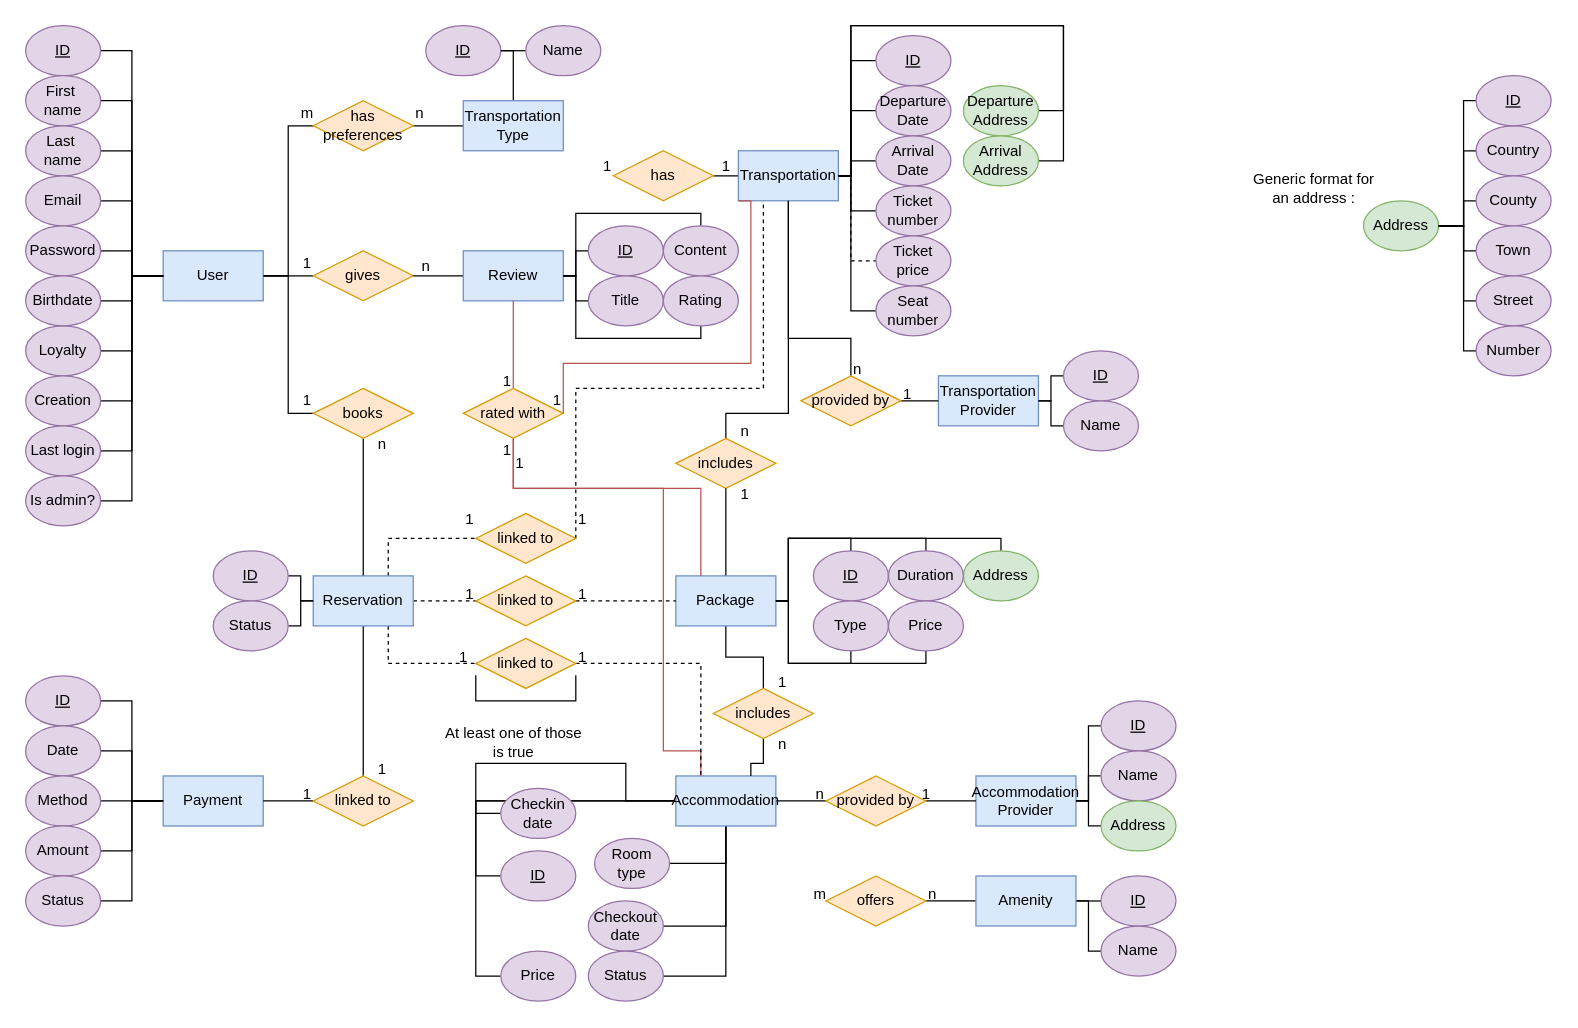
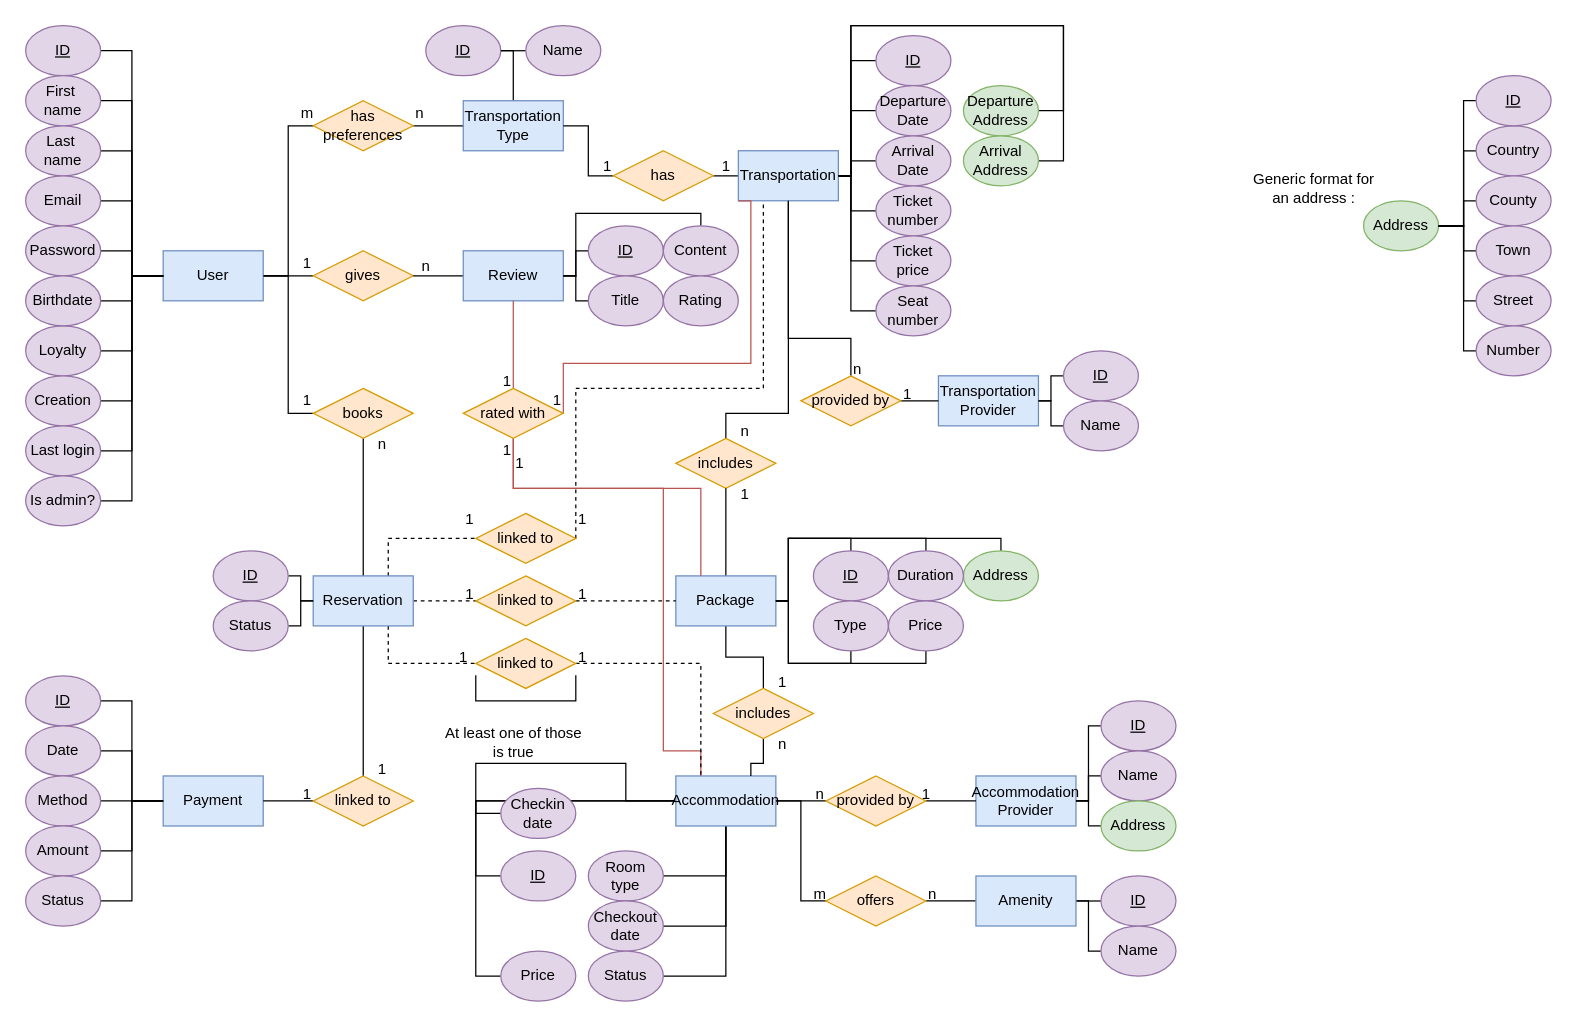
none -> (588, 151)
(863, 261) -> (863, 261)
(627, 338) -> none
(632, 863) -> (626, 876)
none -> (801, 865)
